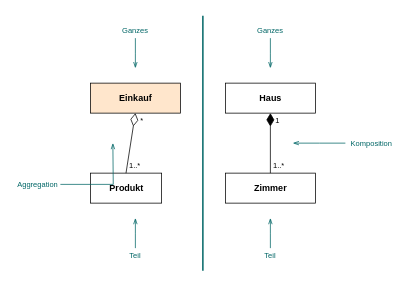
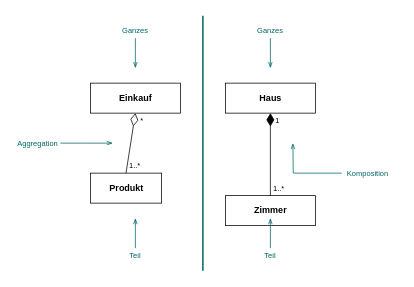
(135, 98) -> (135, 98)
(372, 143) -> (368, 173)
(38, 184) -> (38, 143)
(270, 188) -> (270, 210)
